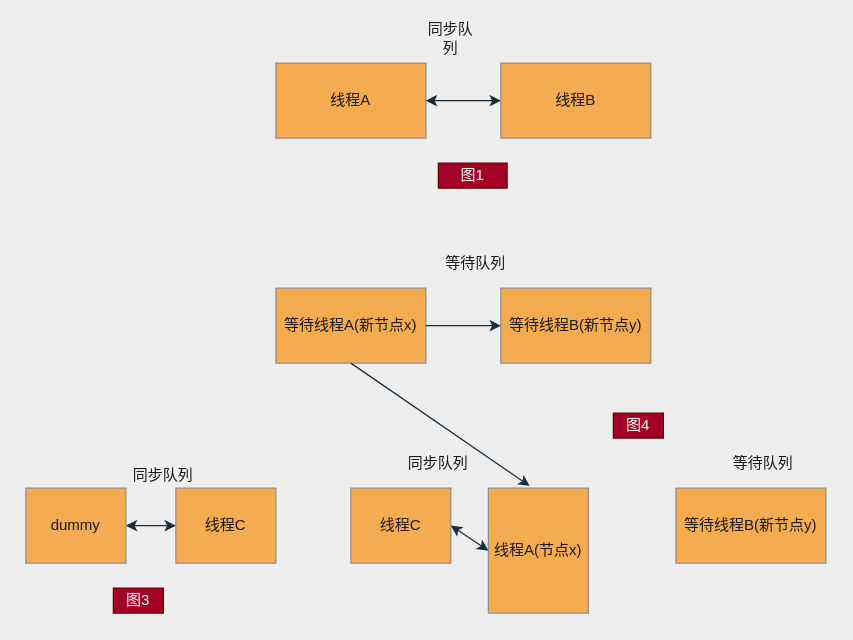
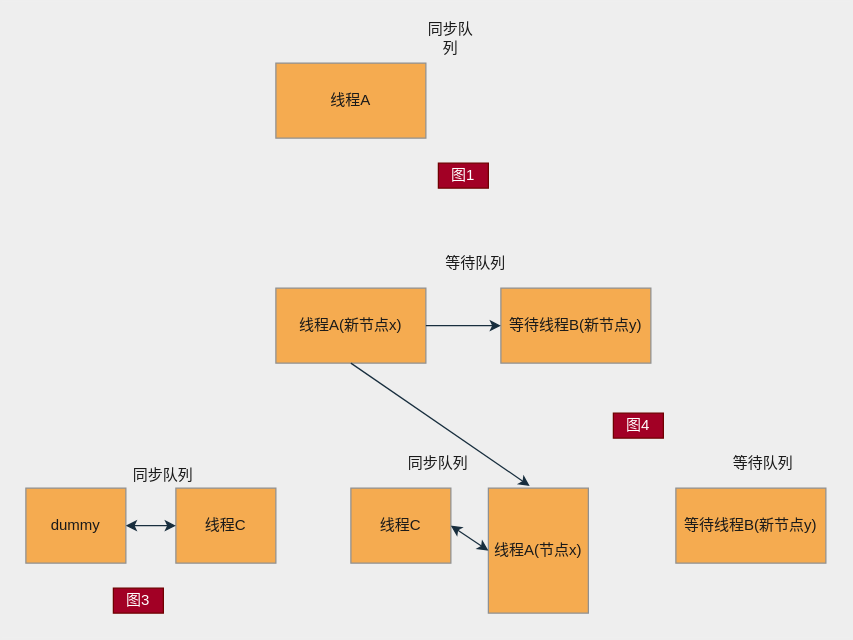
(463, 101) -> none
(576, 101) -> none
(473, 176) -> (463, 176)
(351, 326) -> (351, 326)
